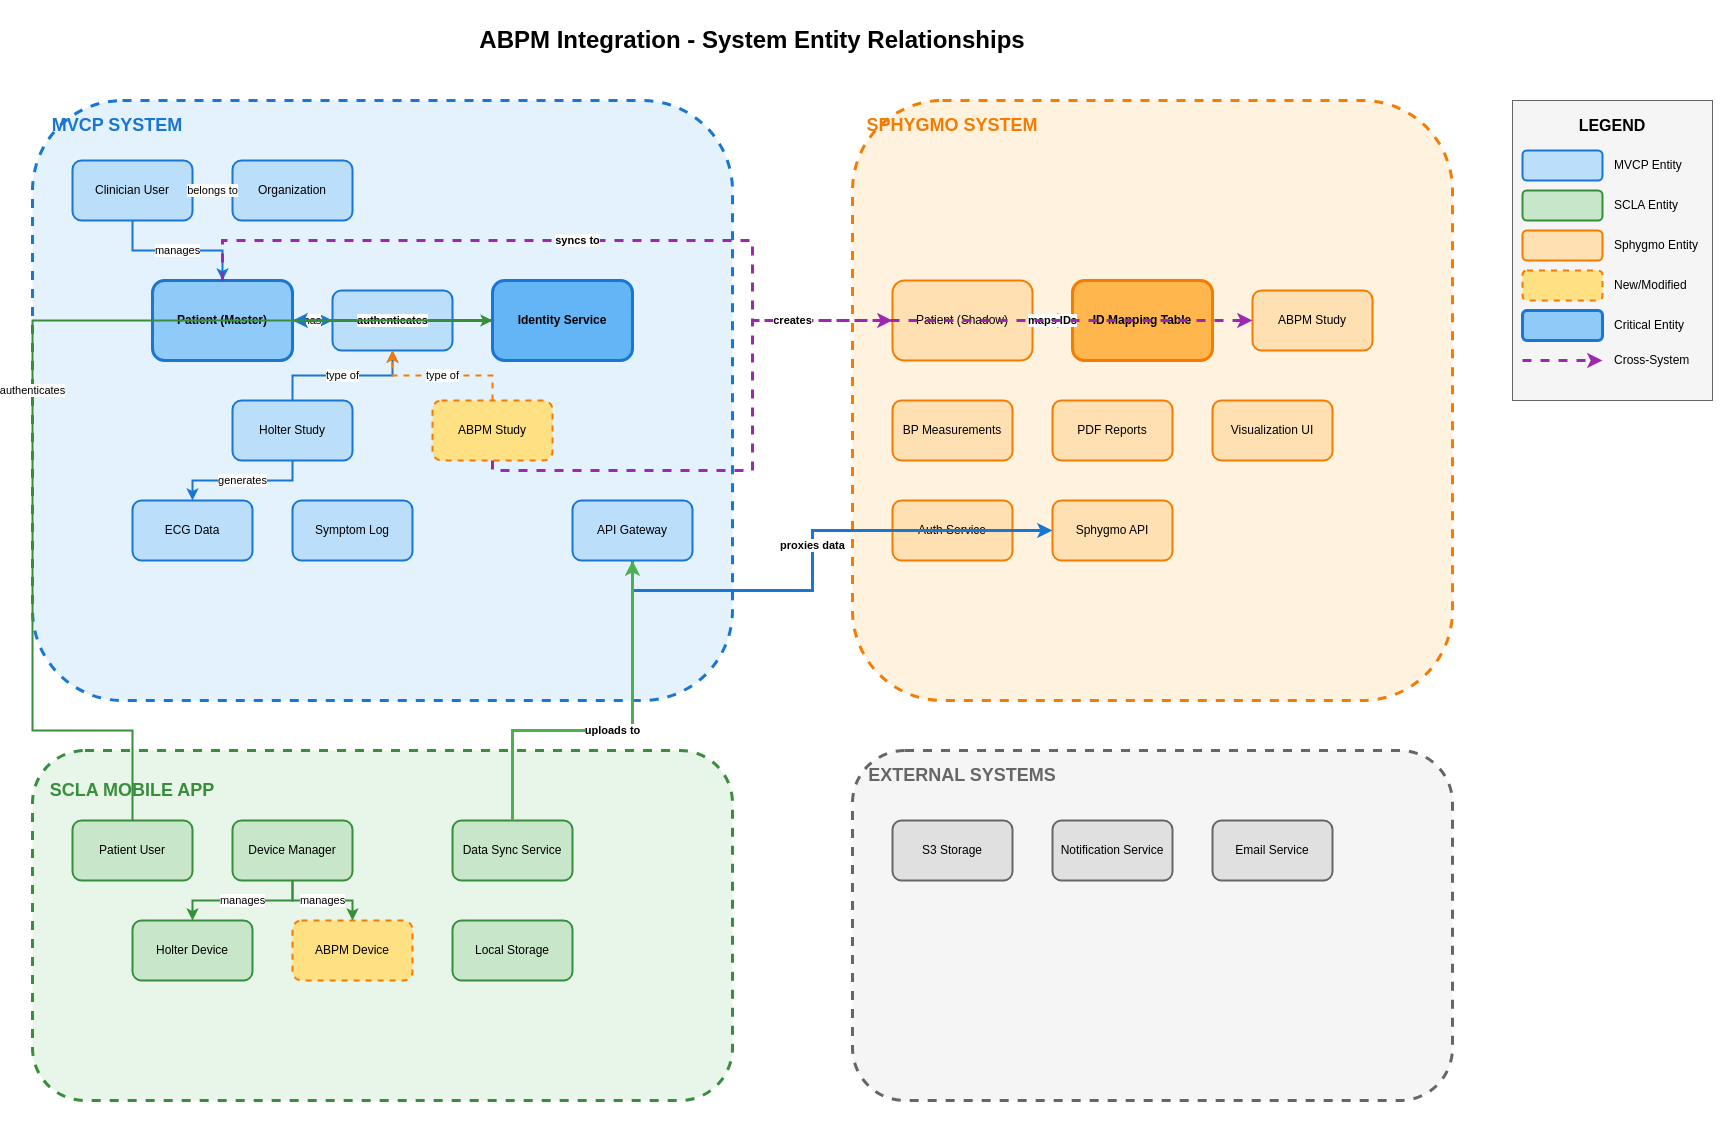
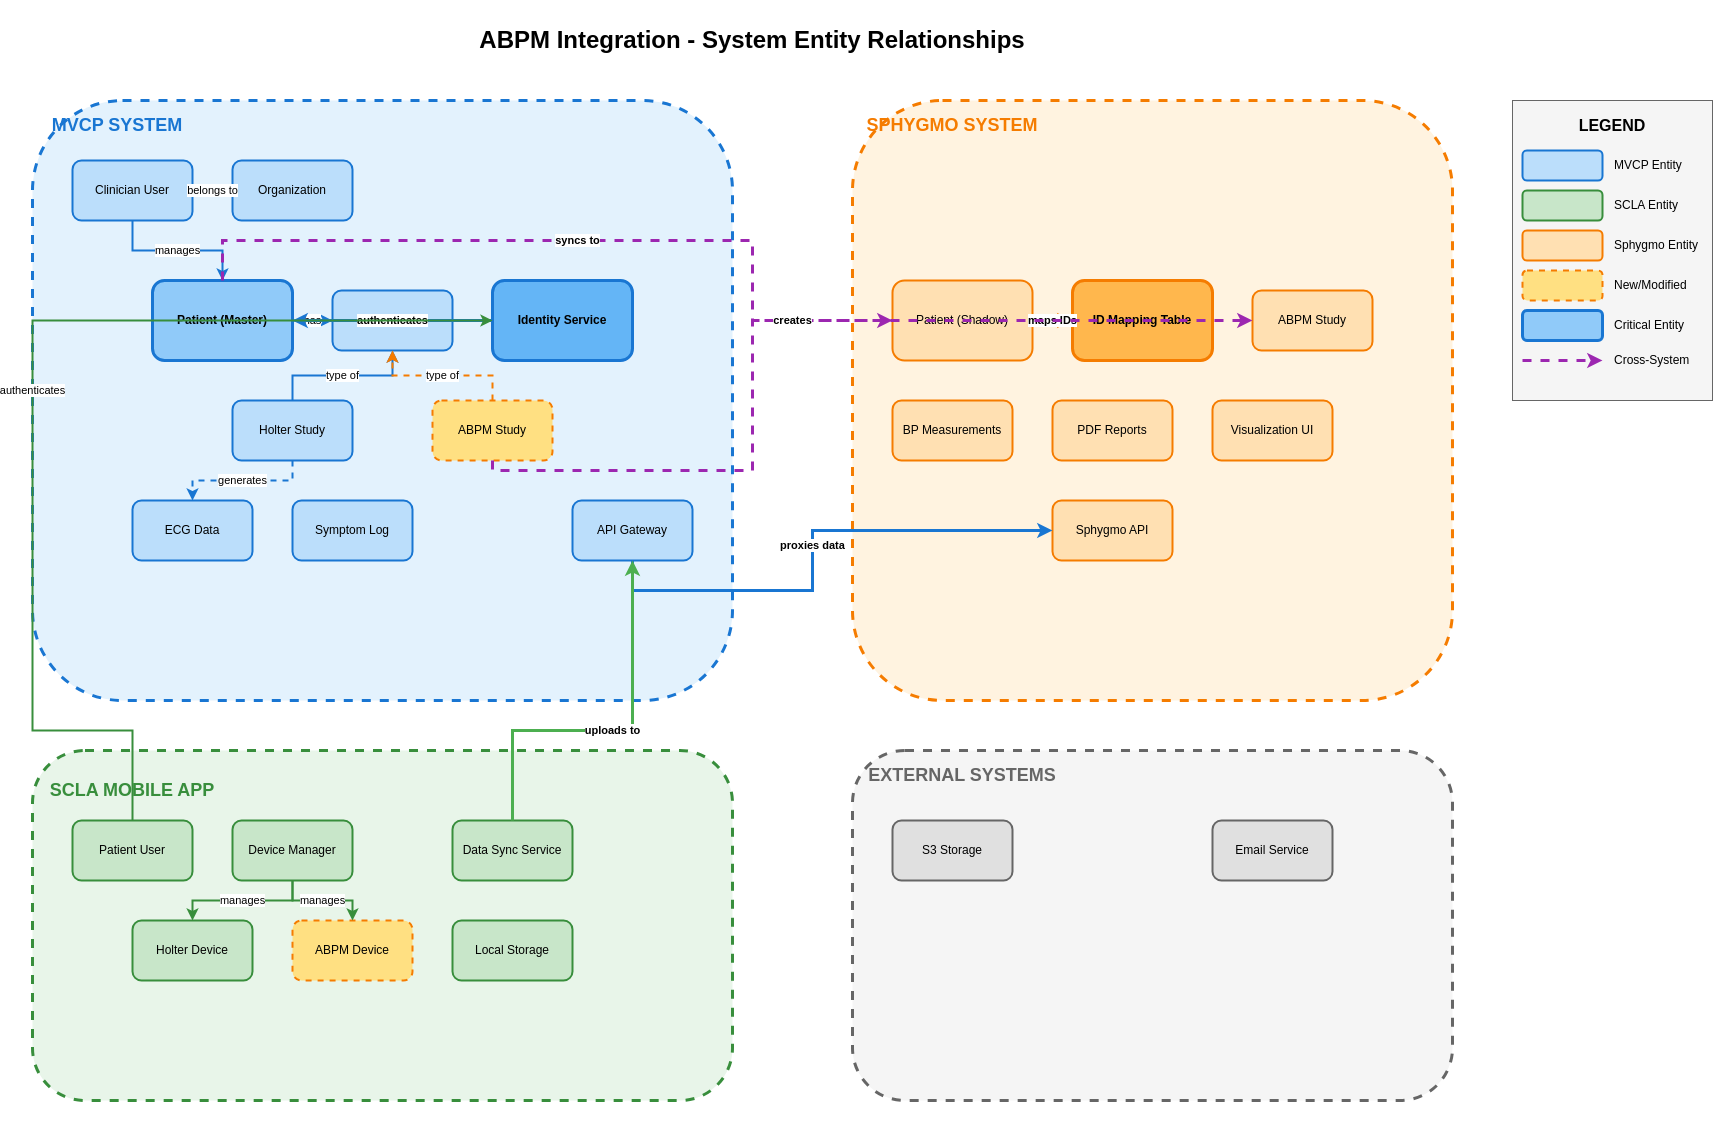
(288, 481) -> (288, 481)
(953, 531) -> none
(1113, 851) -> none
